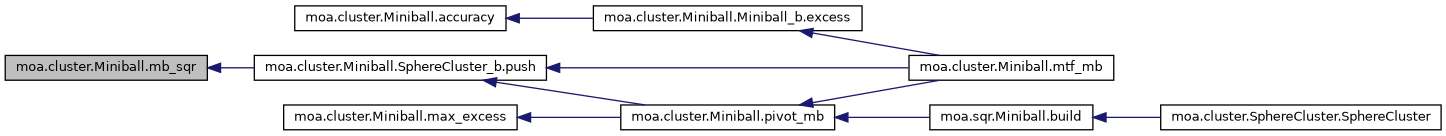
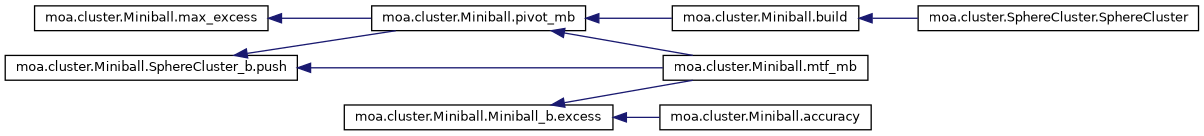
(556, 18) -> (643, 117)
(106, 68) -> none
(1011, 117) -> (766, 18)
